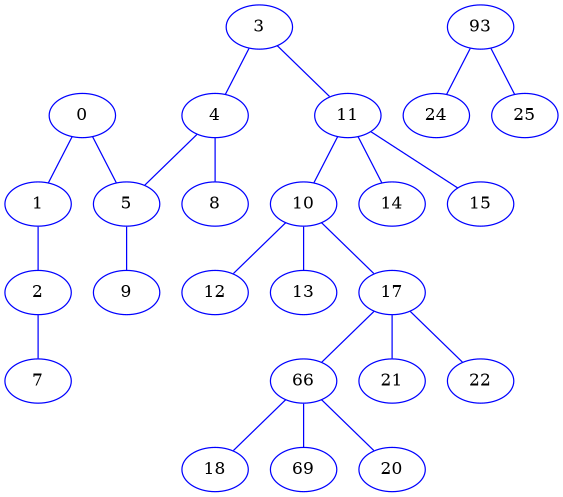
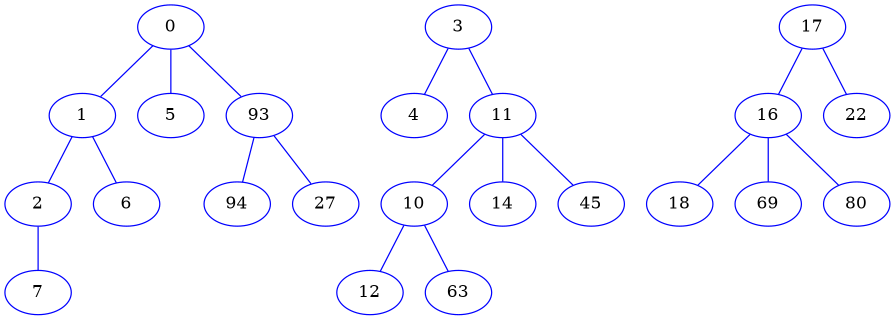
none -> (215, 71)
(436, 116) -> (237, 204)
(525, 116) -> (326, 204)
(171, 160) -> none
none -> (127, 204)
(215, 204) -> none
(481, 204) -> (591, 204)
(348, 248) -> none
(127, 293) -> none
(304, 293) -> (458, 293)
(304, 381) -> (768, 116)
(392, 381) -> none
(392, 470) -> (857, 204)
